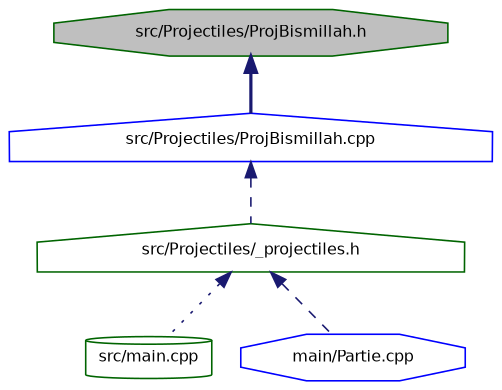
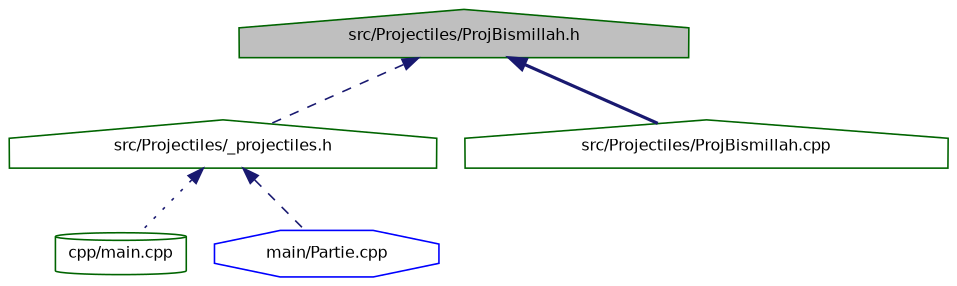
(251, 33) -> (464, 36)
(251, 140) -> (707, 147)
(251, 201) -> (337, 94)
(149, 358) -> (121, 254)
